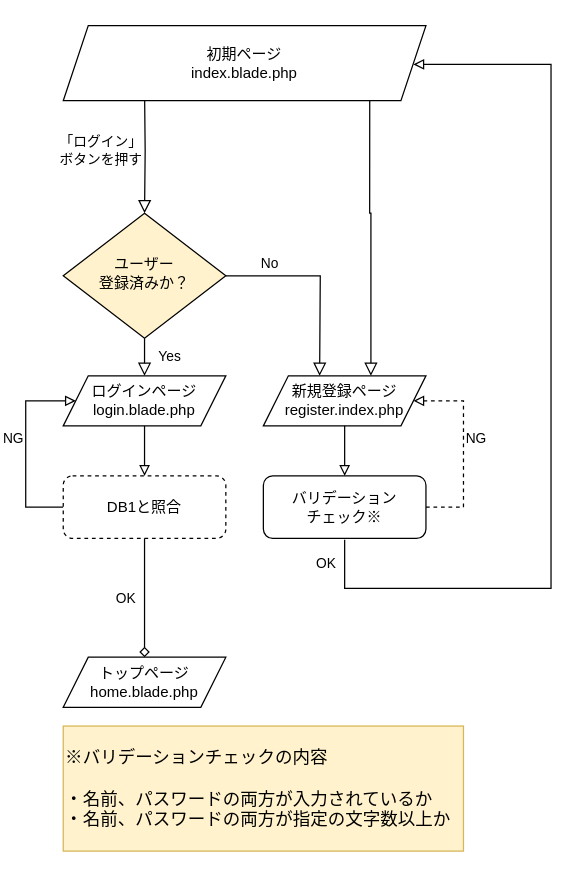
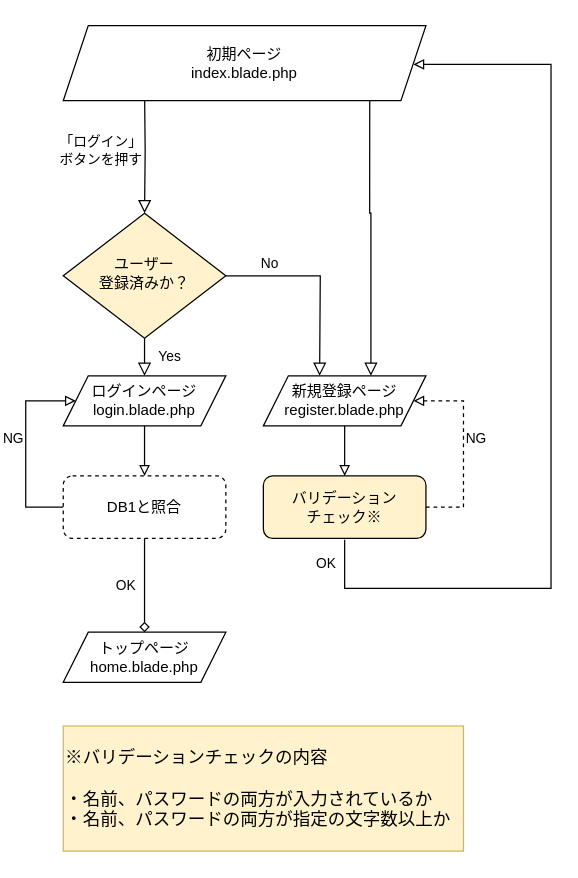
(344, 401) -> (344, 401)
(344, 507) -> (344, 507)
(144, 682) -> (144, 657)
